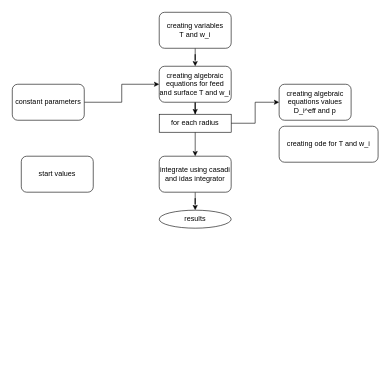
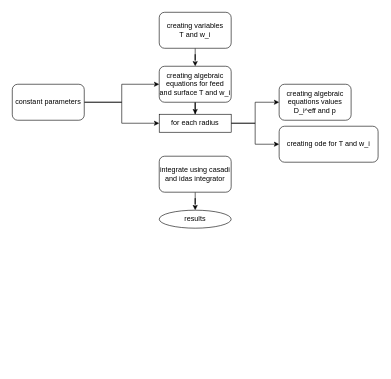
none -> (153, 123)
none -> (273, 144)
(195, 150) -> none
(57, 174) -> none
